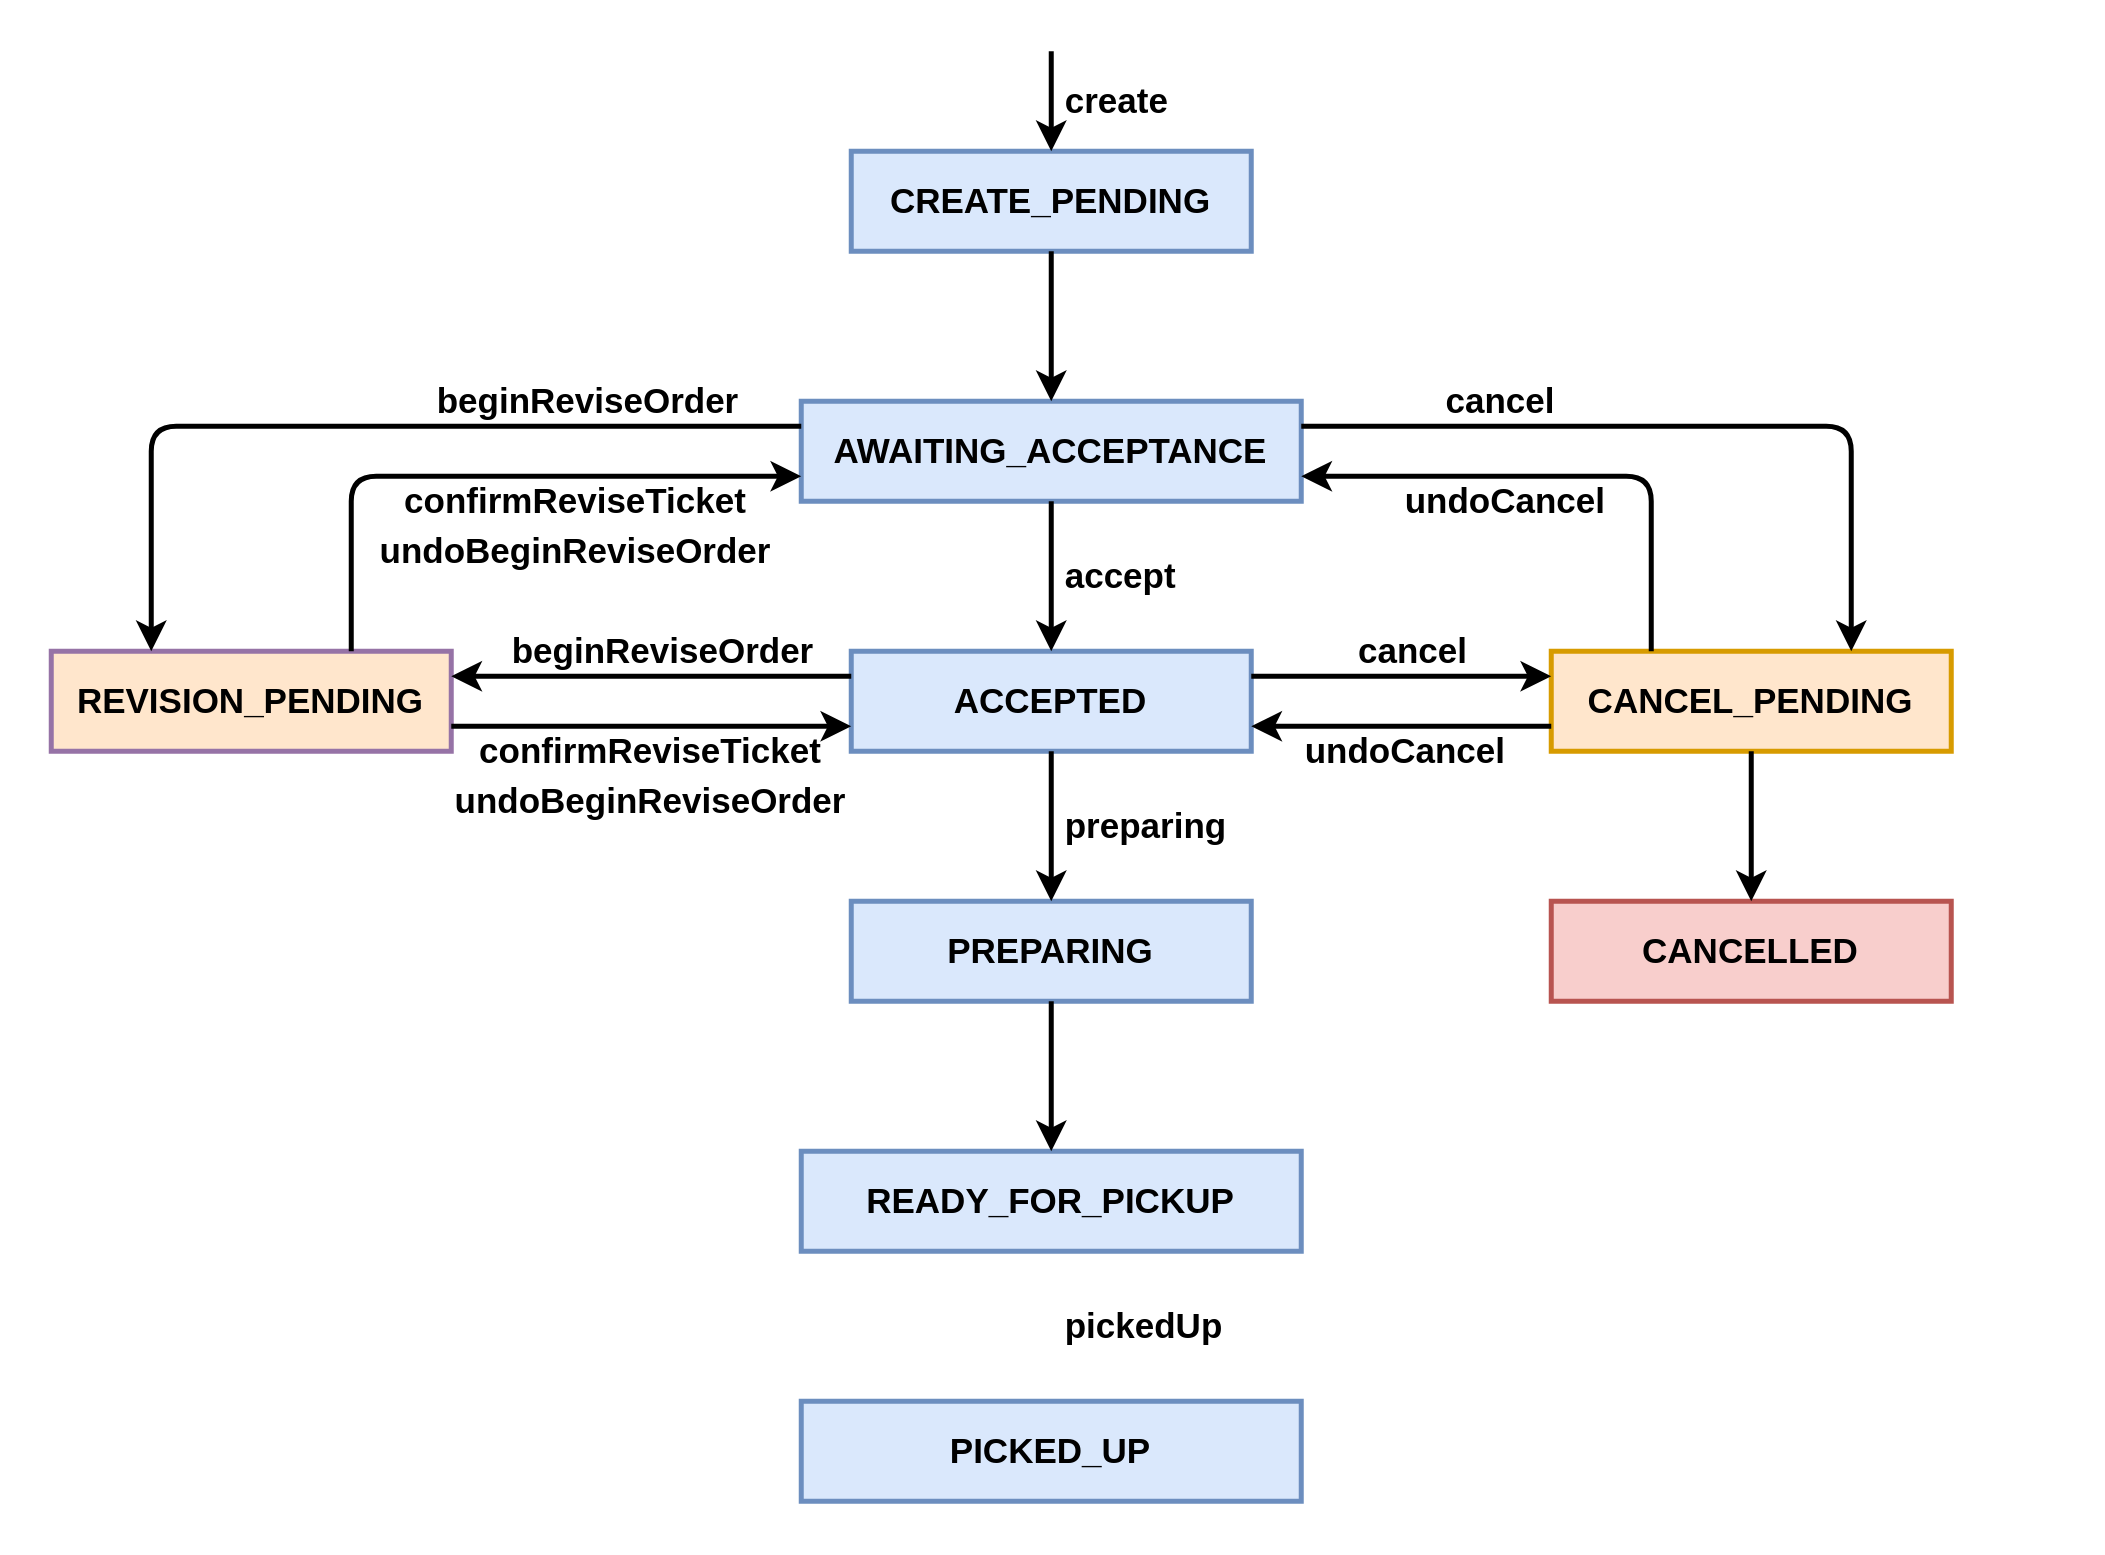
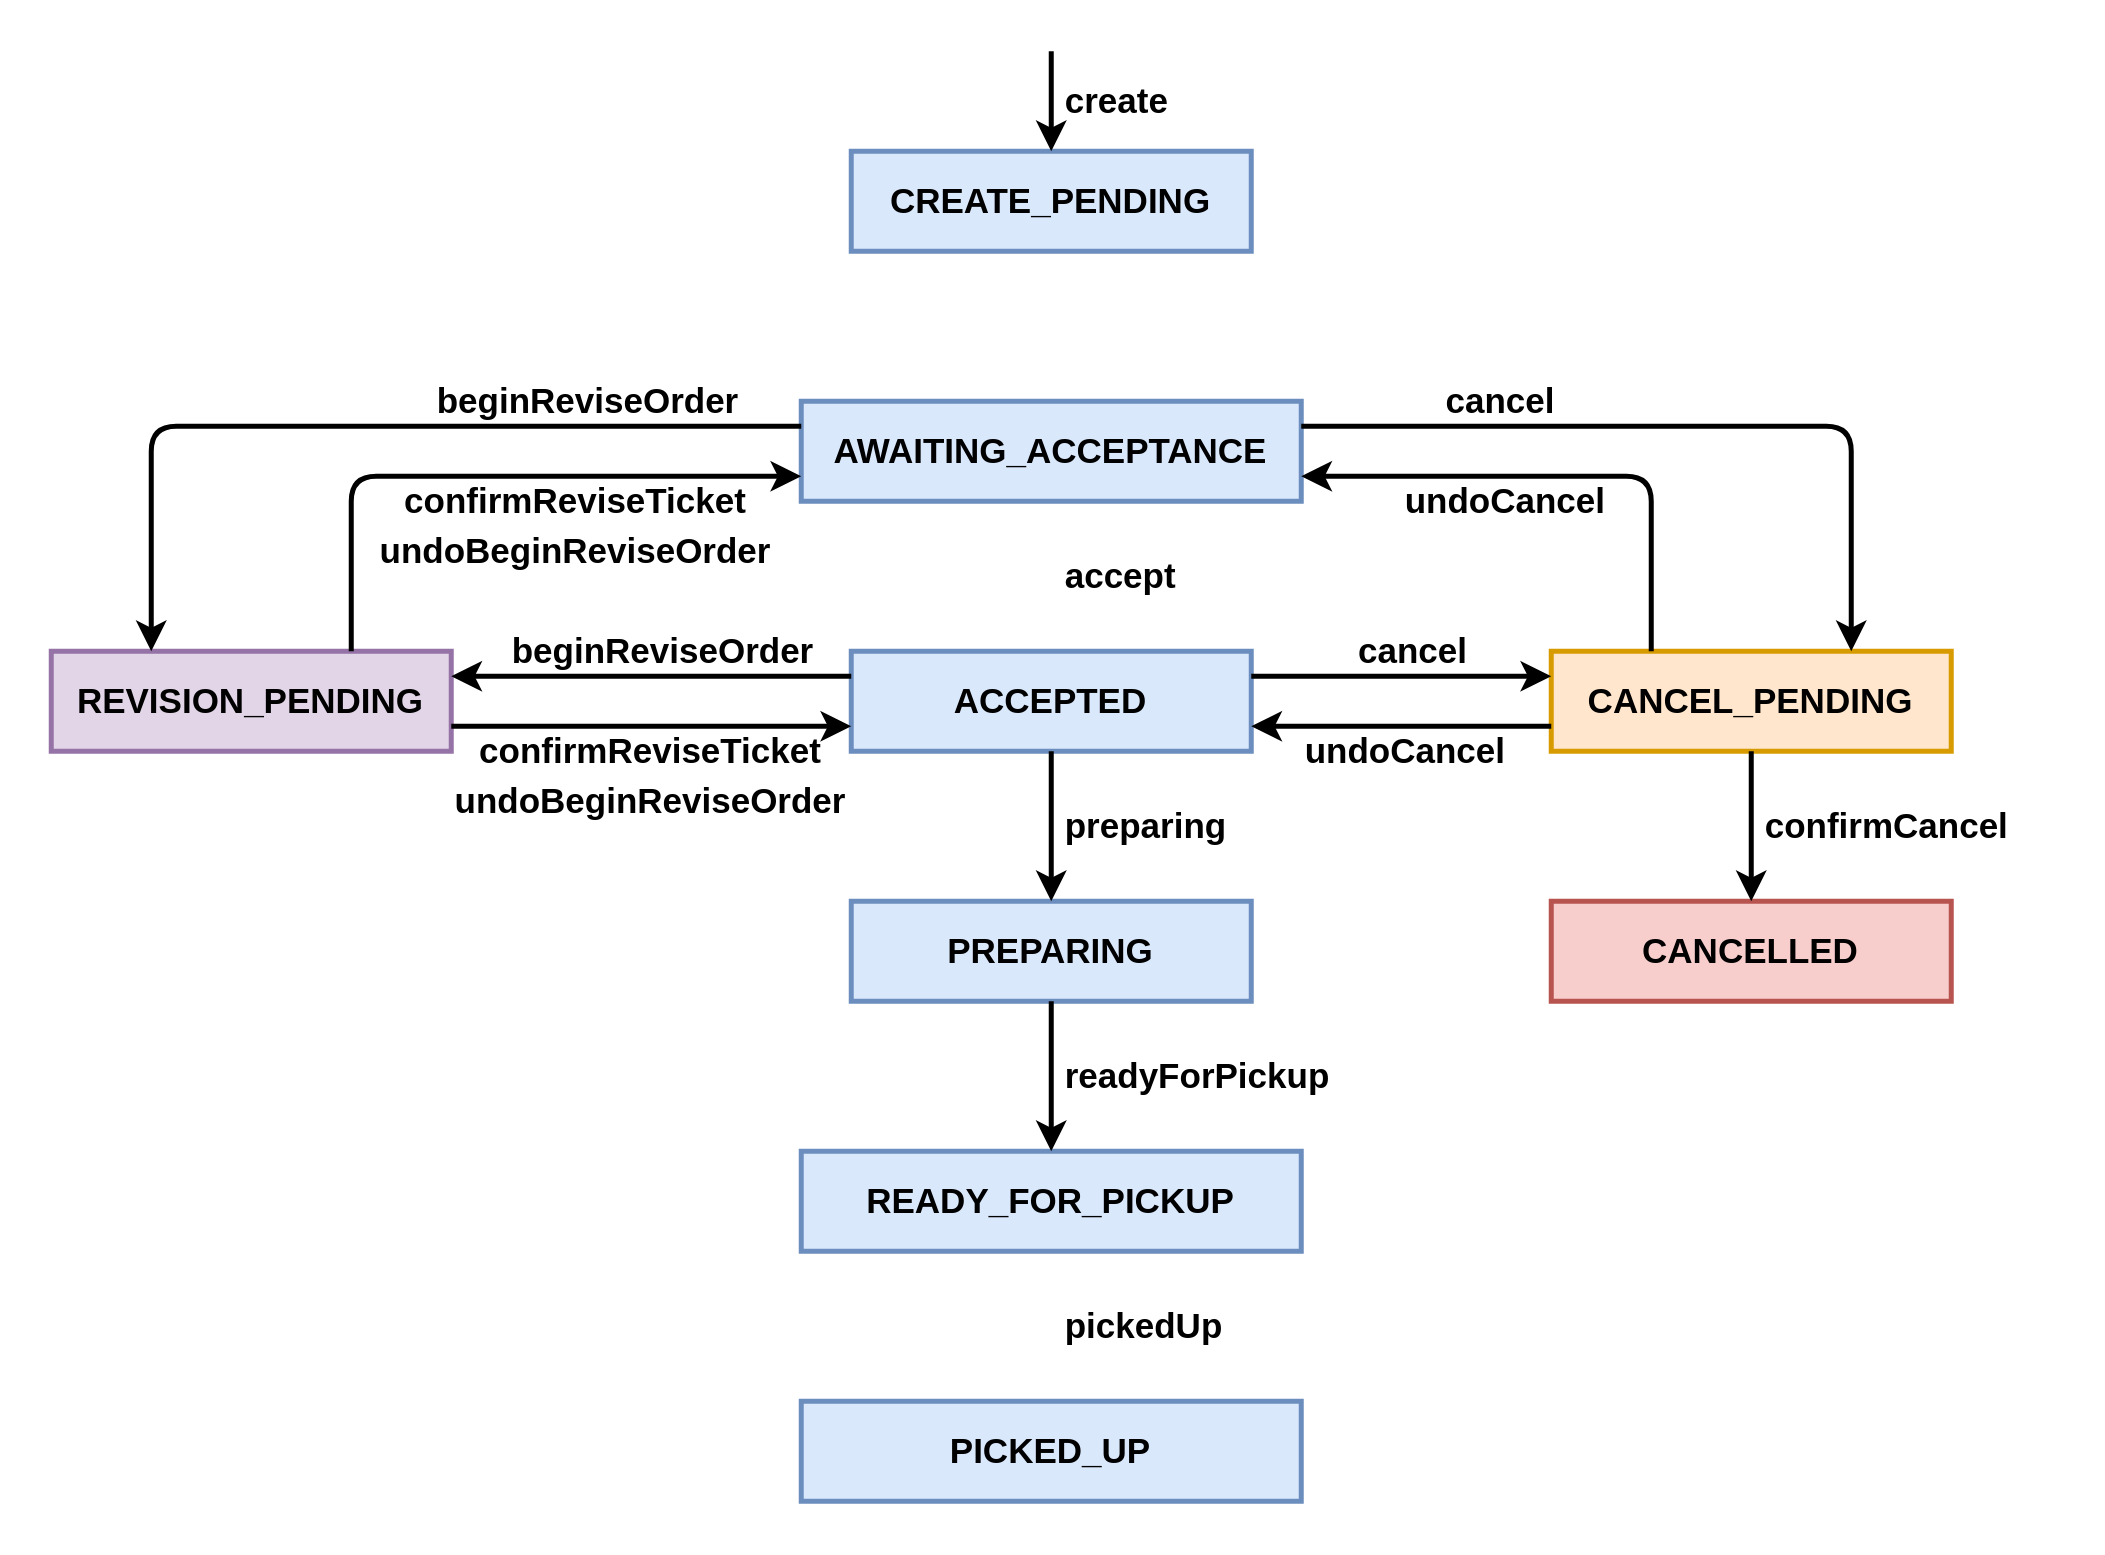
(1051, 315) -> none
(1051, 565) -> none
(251, 701) -> (251, 701)
none -> (1901, 826)
none -> (1201, 1076)
